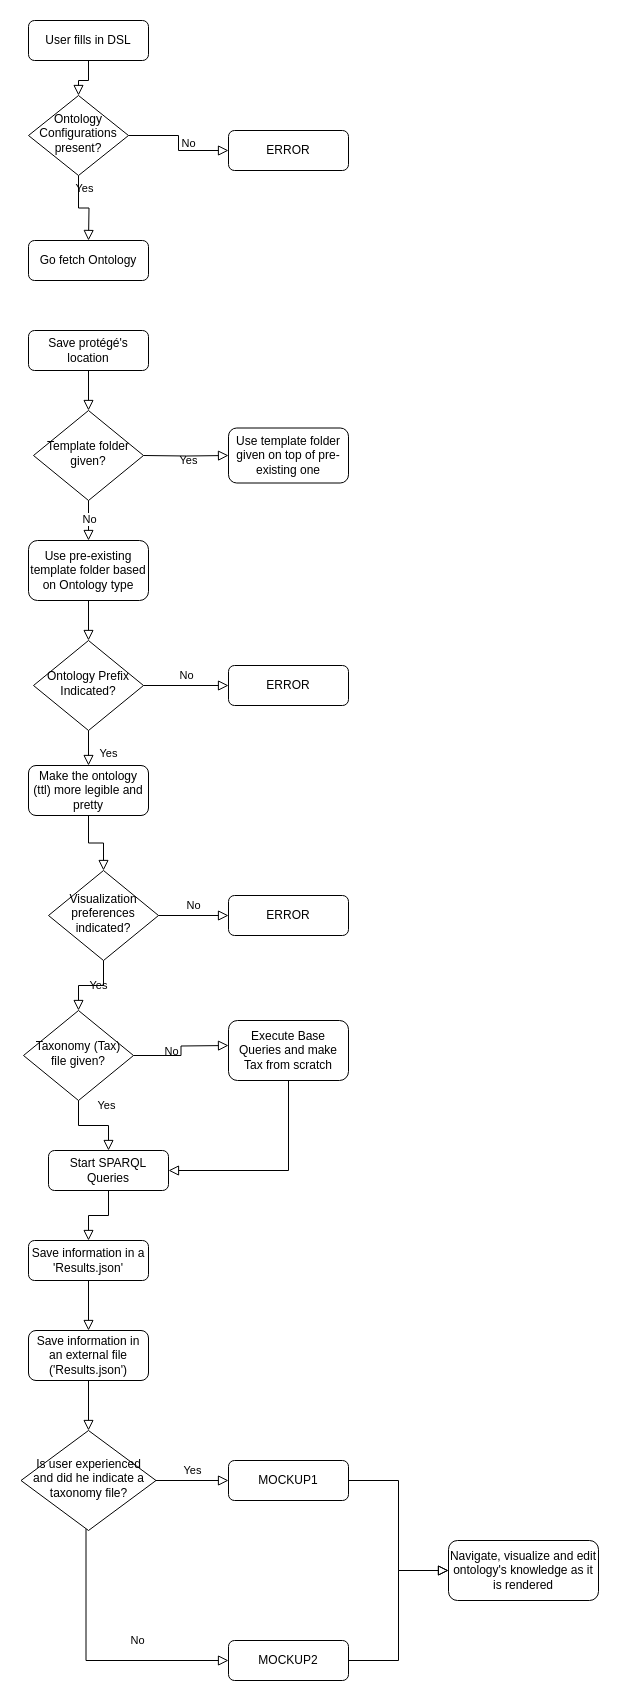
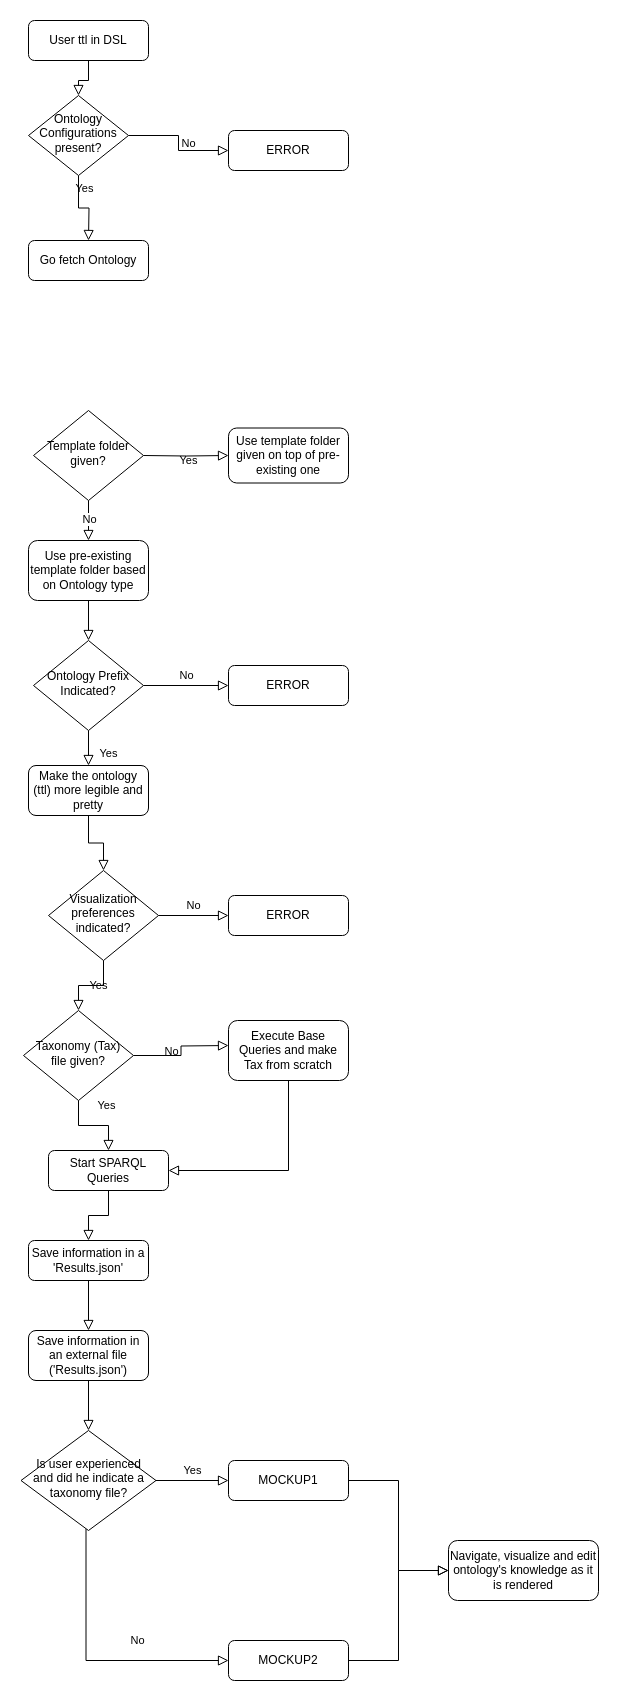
(89, 41) -> (89, 41)
(89, 351) -> none
(89, 385) -> none
